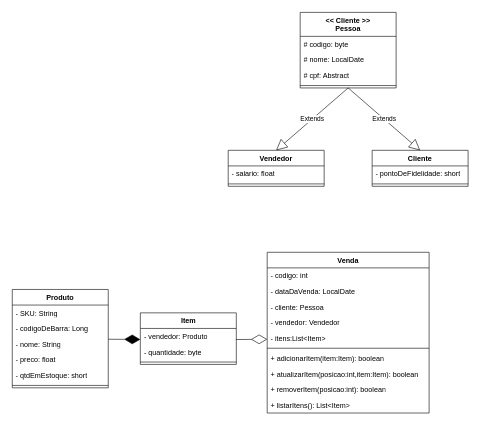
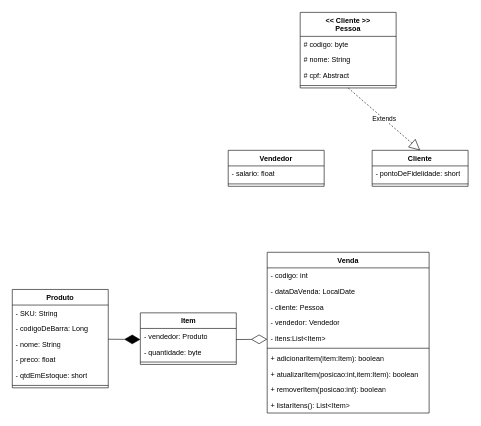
(334, 60) -> (328, 60)
(364, 102) -> (364, 102)
(316, 116) -> none
